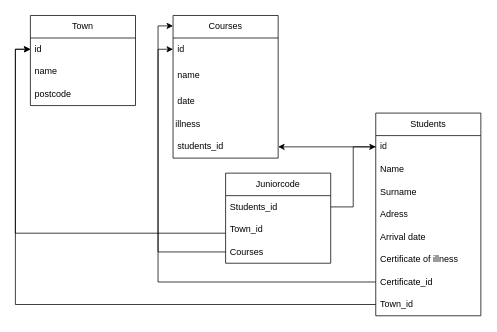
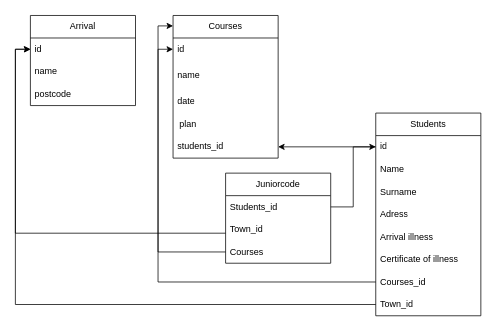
(83, 27) -> (83, 27)
(188, 124) -> (188, 124)
(407, 237) -> (411, 237)
(412, 282) -> (404, 282)
